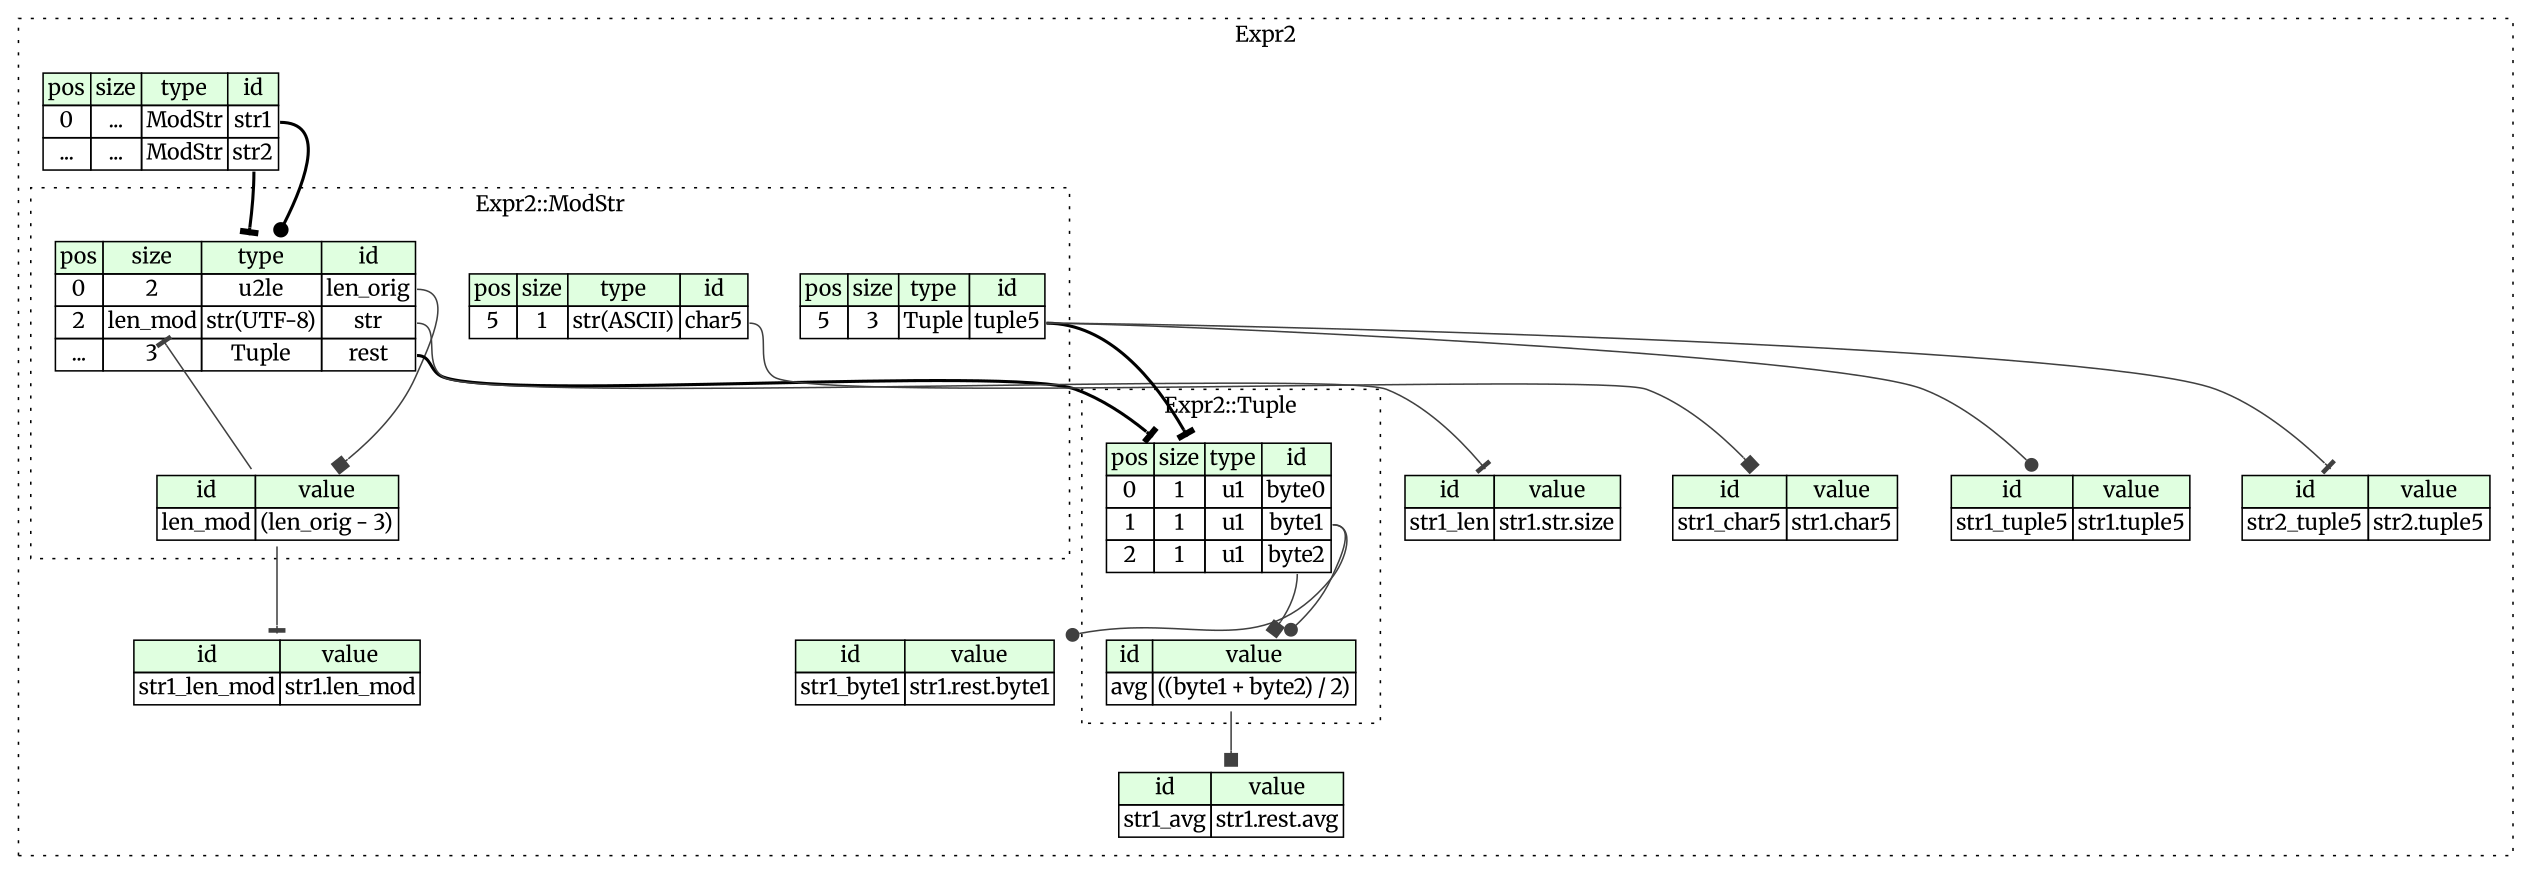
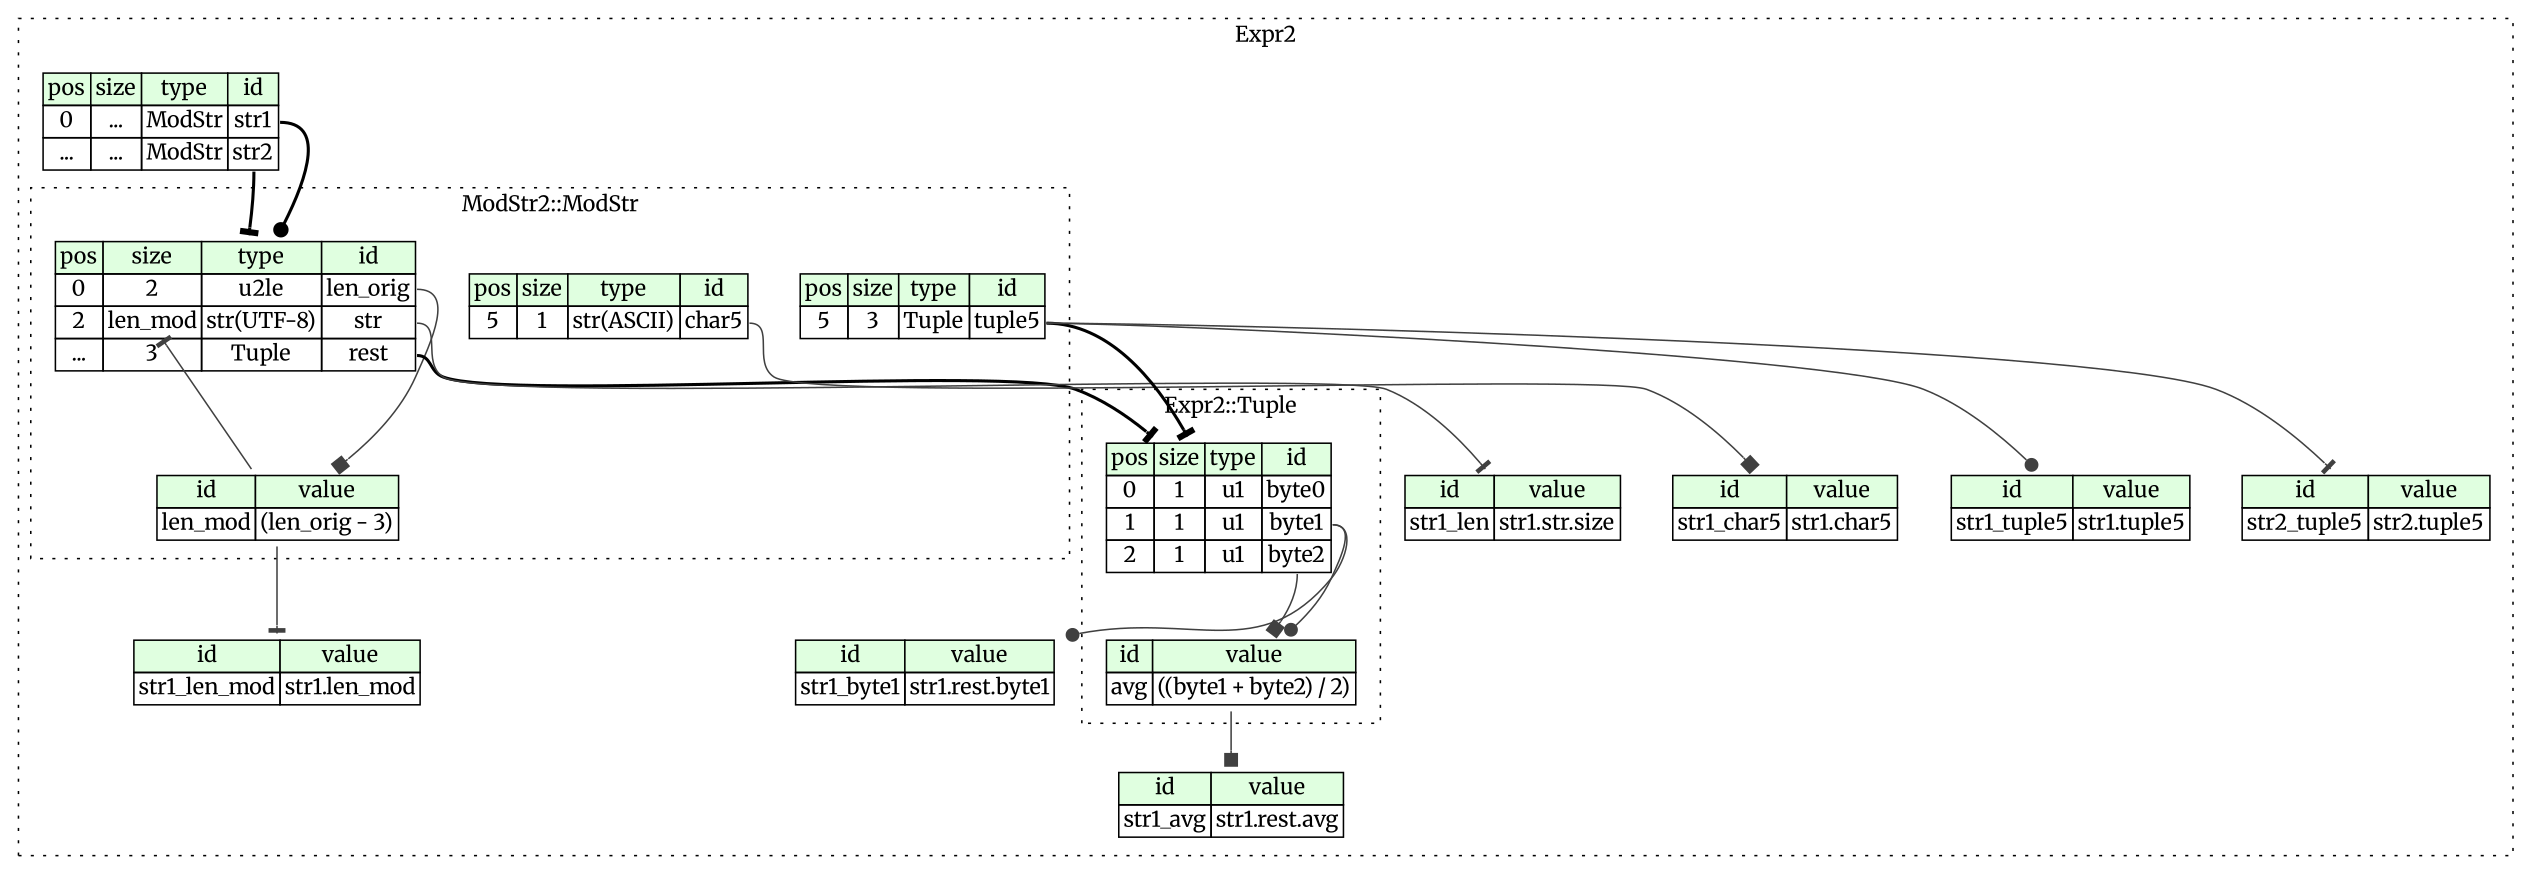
(550, 205) -> (550, 205)
